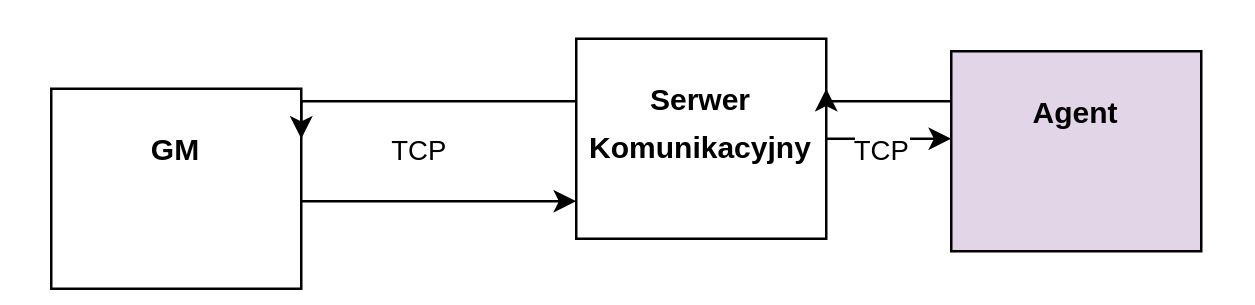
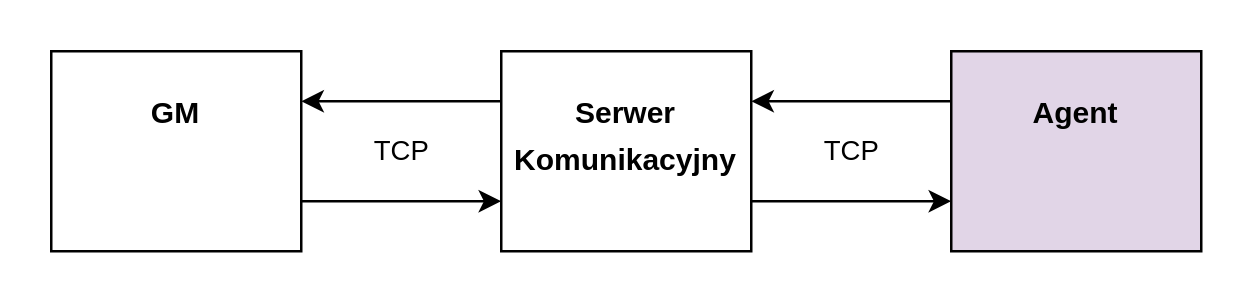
(701, 139) -> (626, 151)
(176, 189) -> (176, 151)
